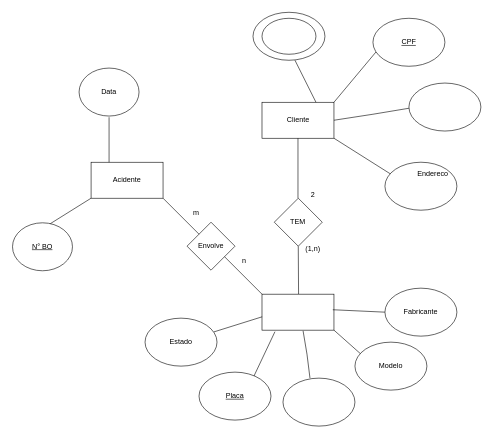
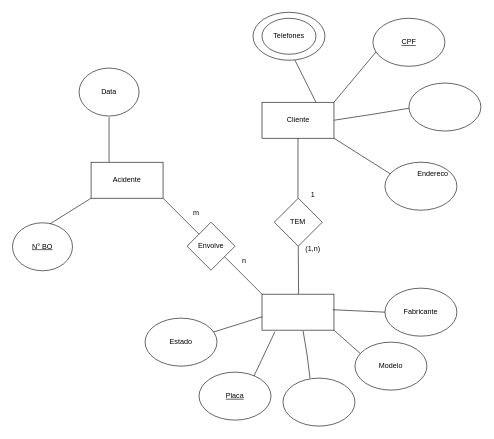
none -> (289, 36)
(313, 195) -> (313, 195)
